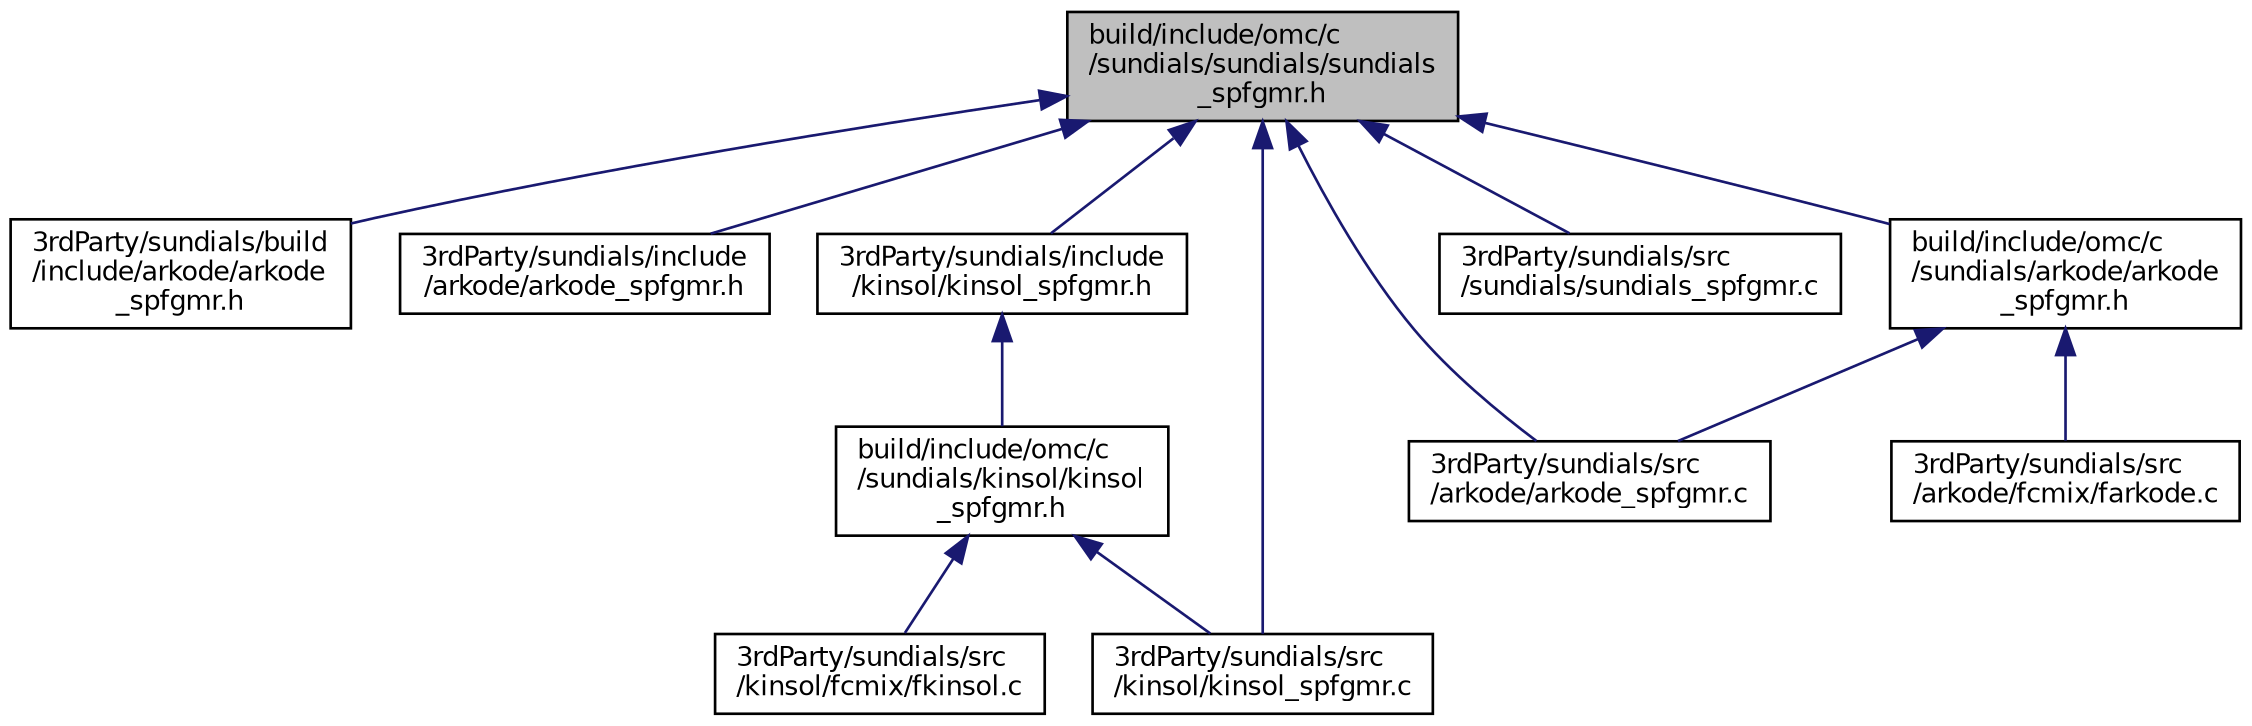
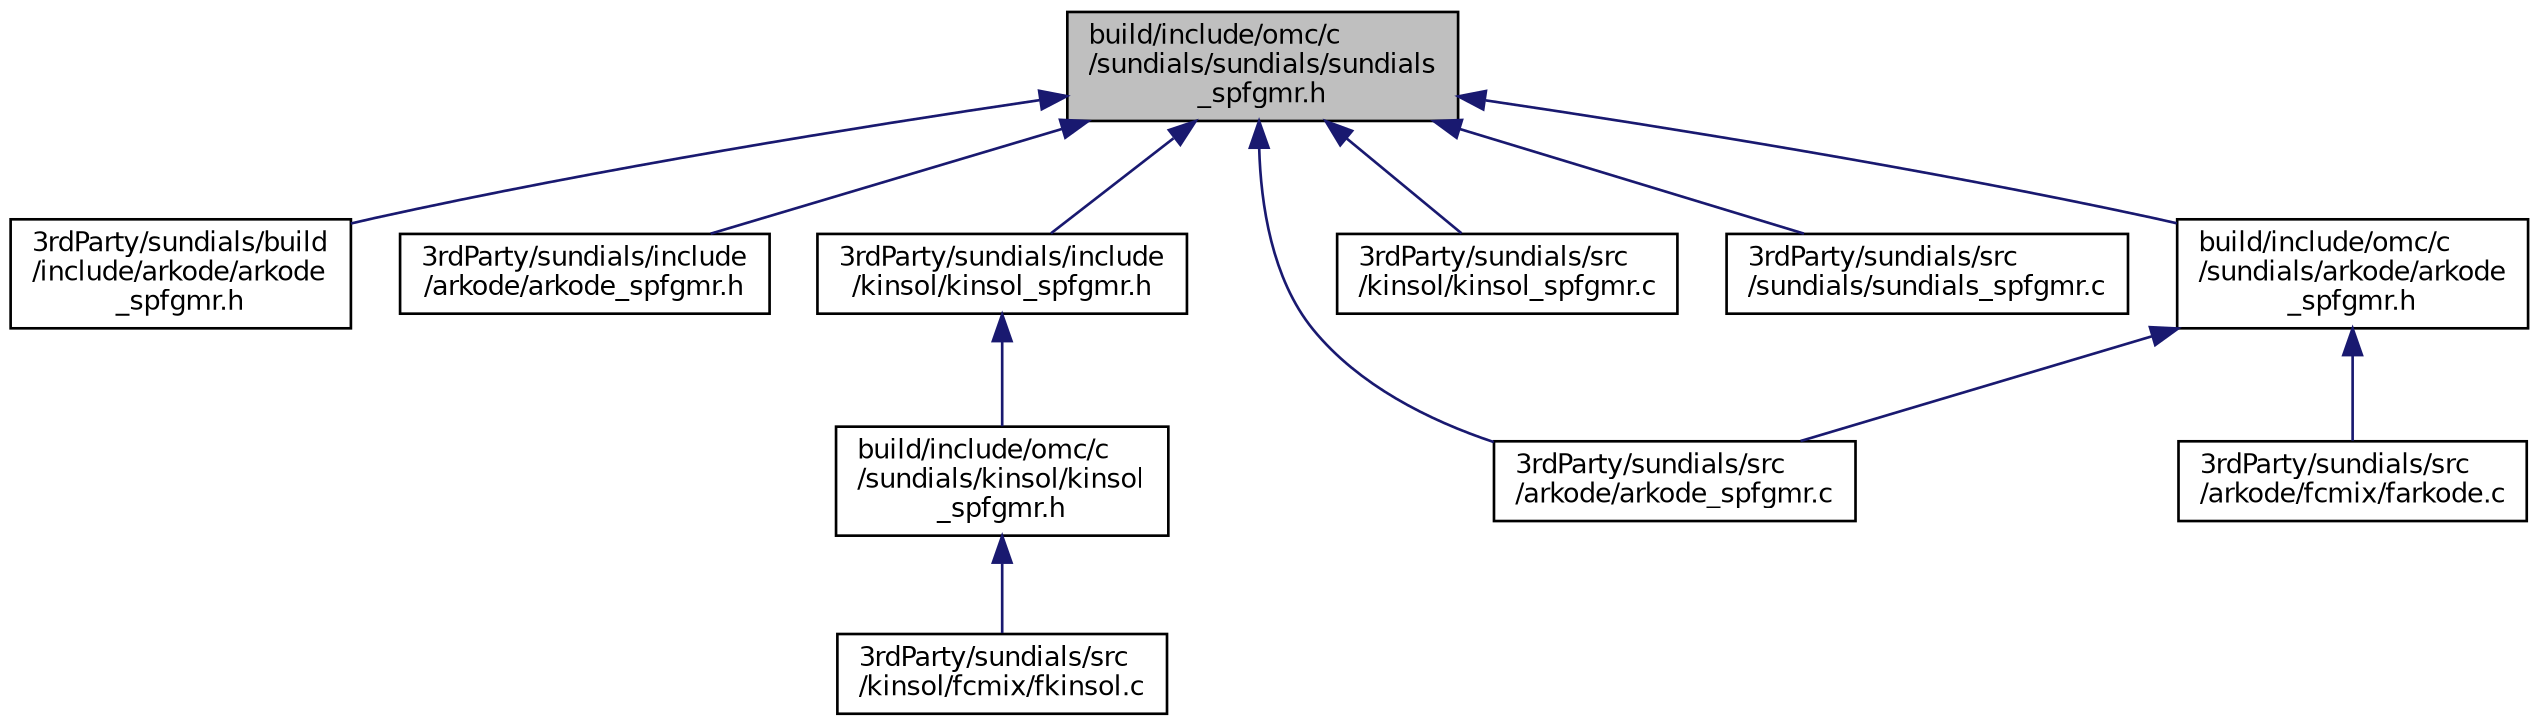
(1154, 593) -> none
